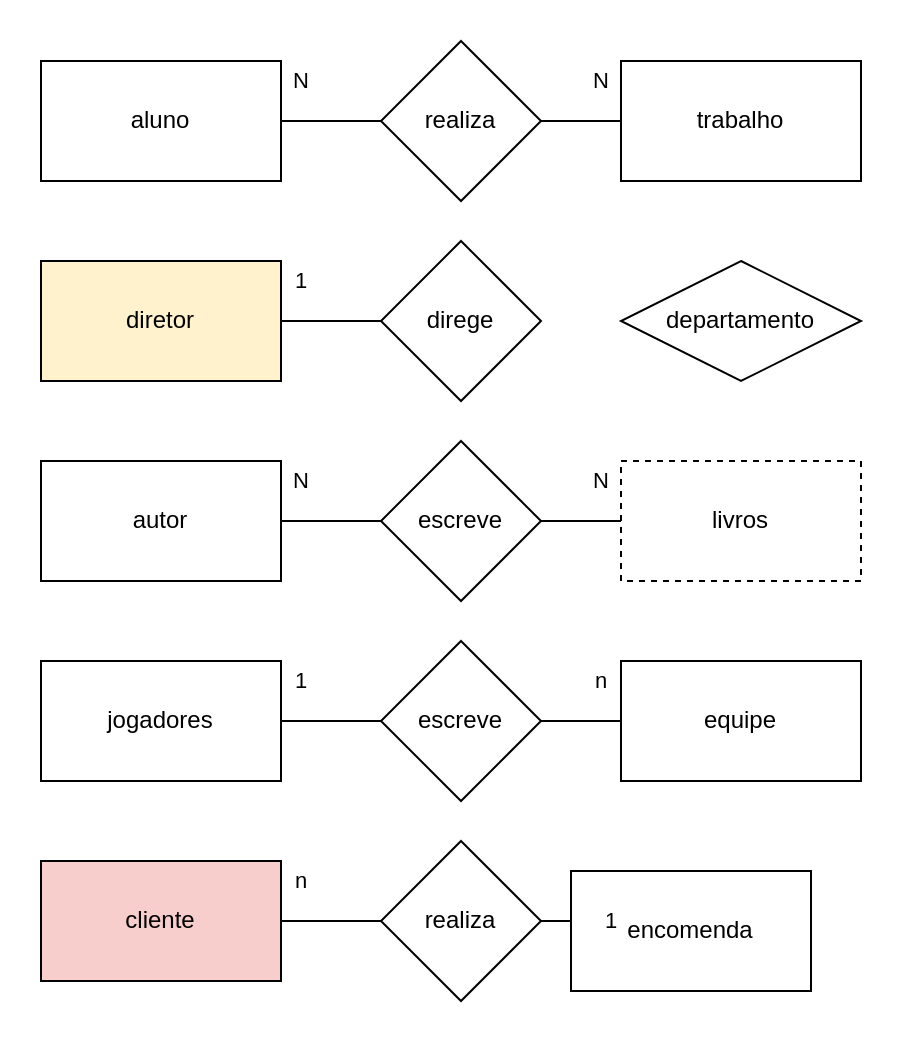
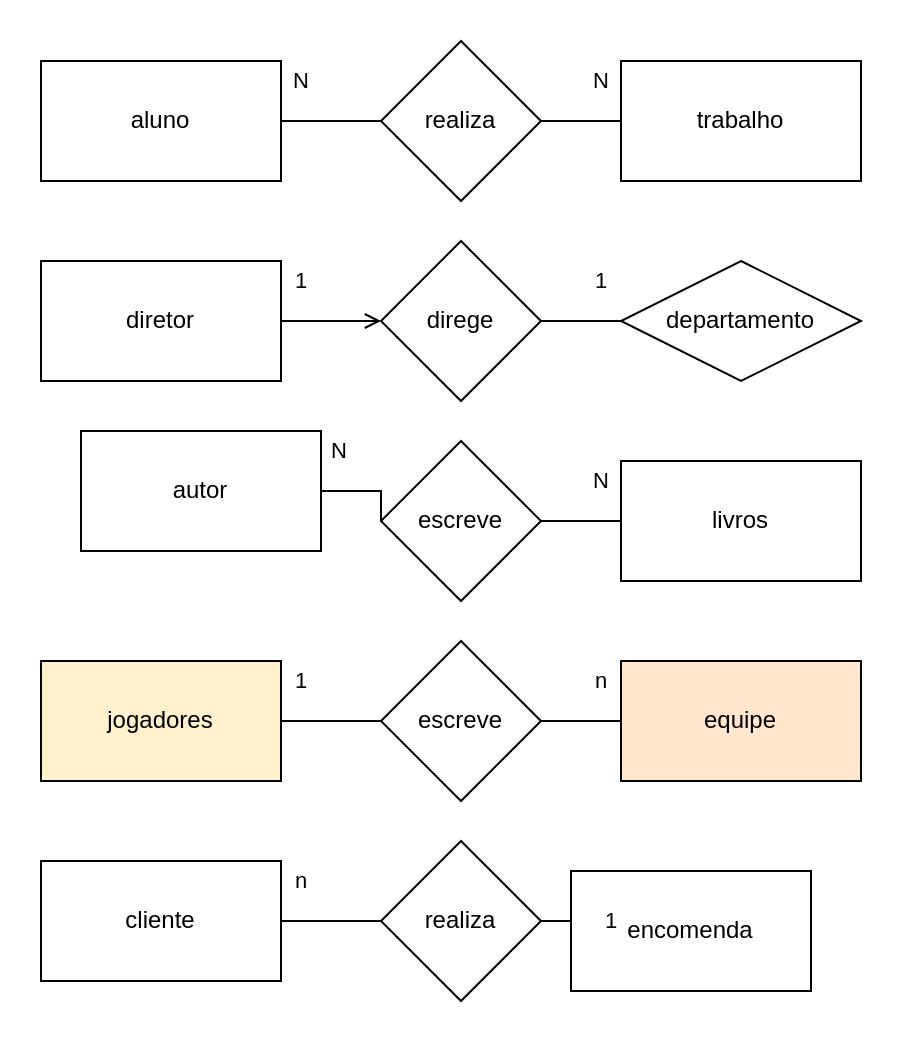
(161, 321) -> (161, 321)
(374, 321) -> (372, 321)
none -> (581, 321)
(161, 521) -> (201, 491)
(741, 521) -> (741, 521)
(161, 721) -> (161, 721)
(741, 721) -> (741, 721)
(161, 921) -> (161, 921)
